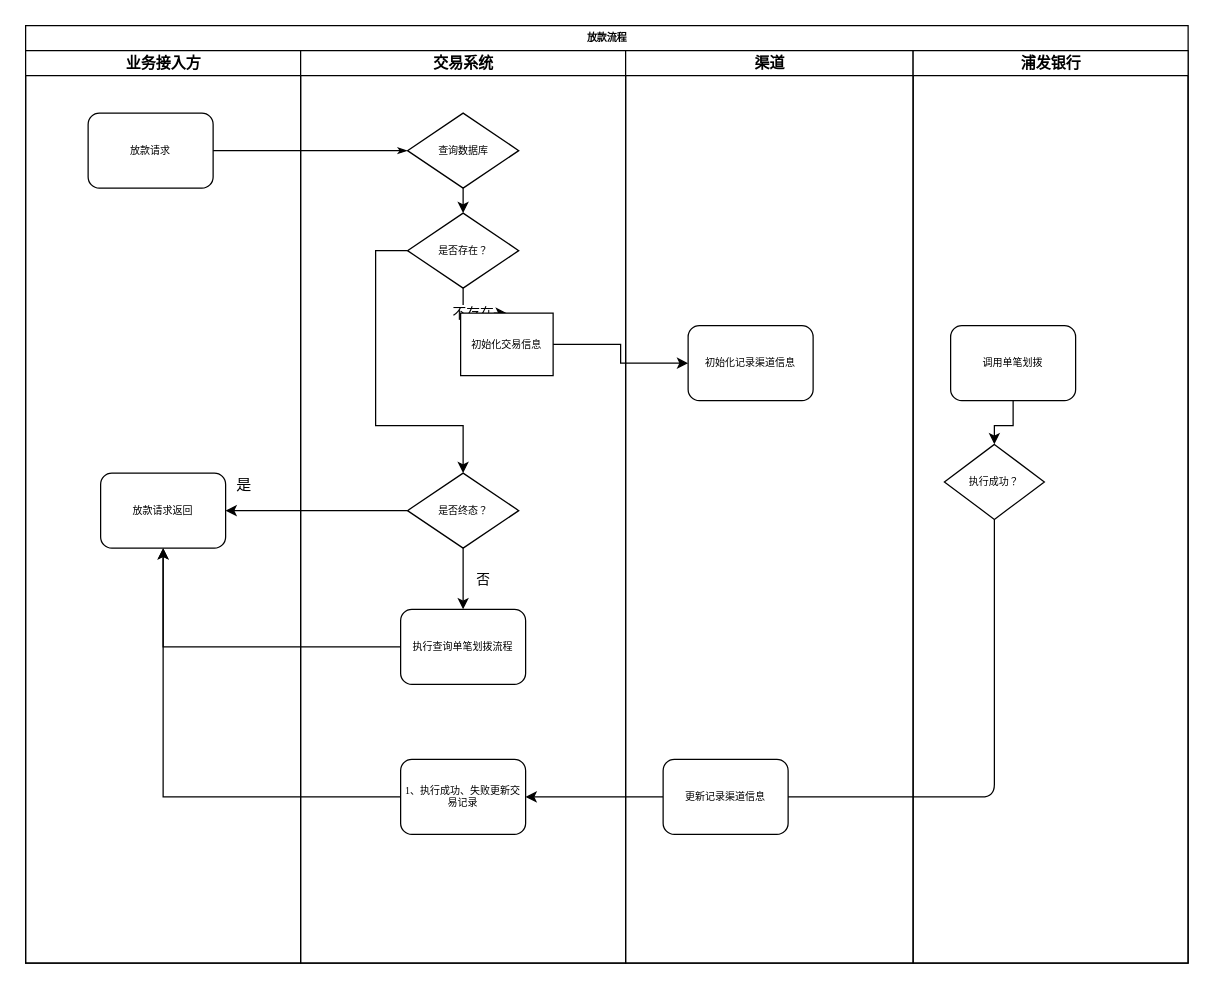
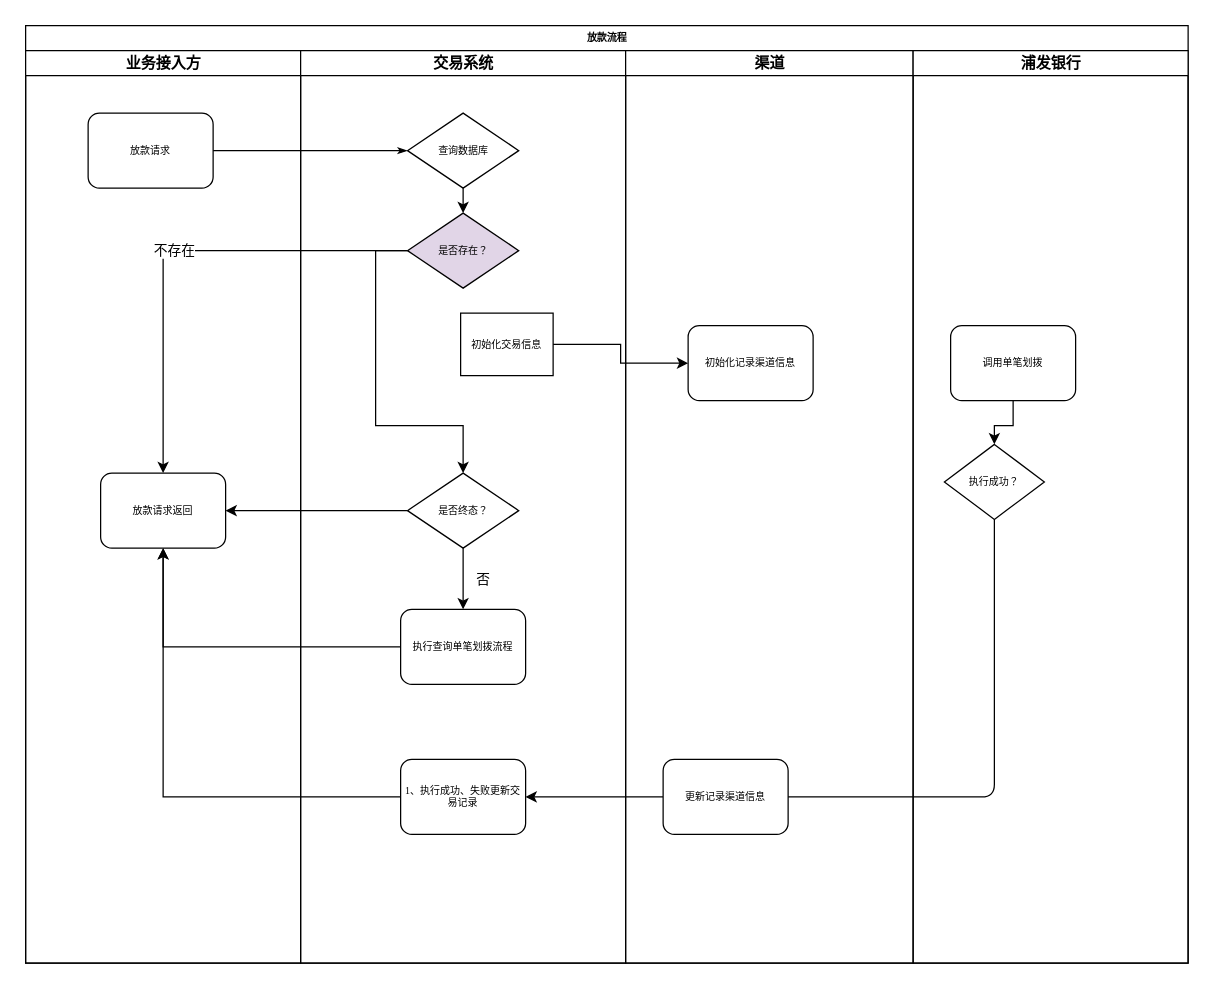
(463, 251) -> (463, 251)
(468, 313) -> (163, 253)
(253, 486) -> none
